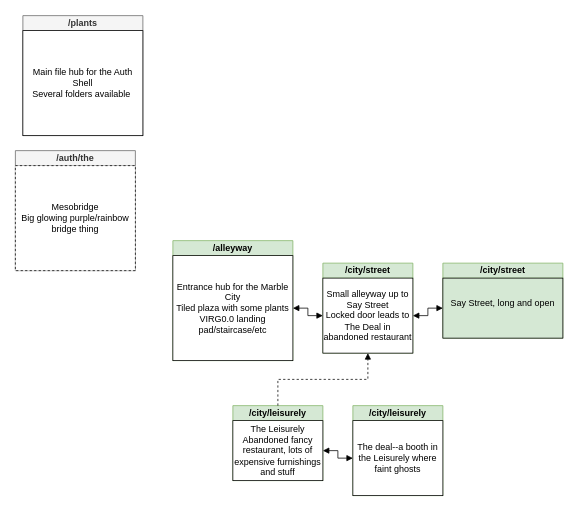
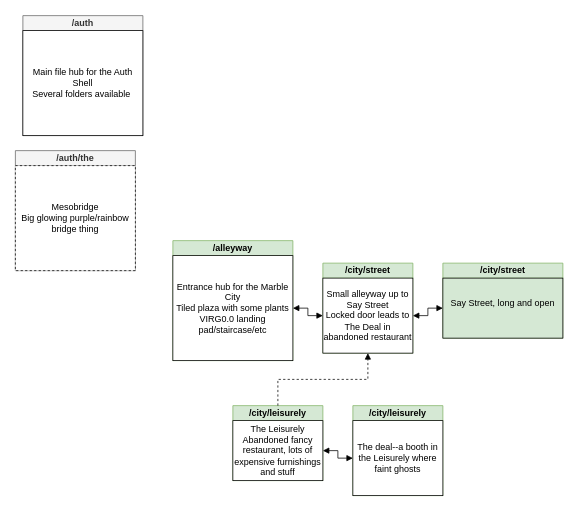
(83, 23) -> (83, 23)
